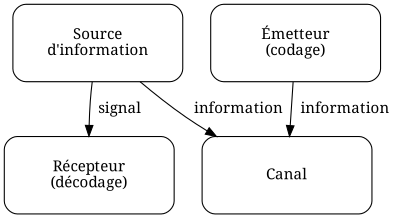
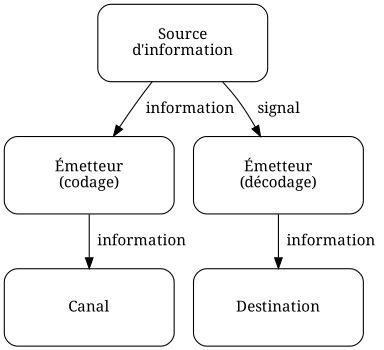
(173, 108) -> (135, 104)
(89, 175) -> (278, 175)
none -> (278, 307)
